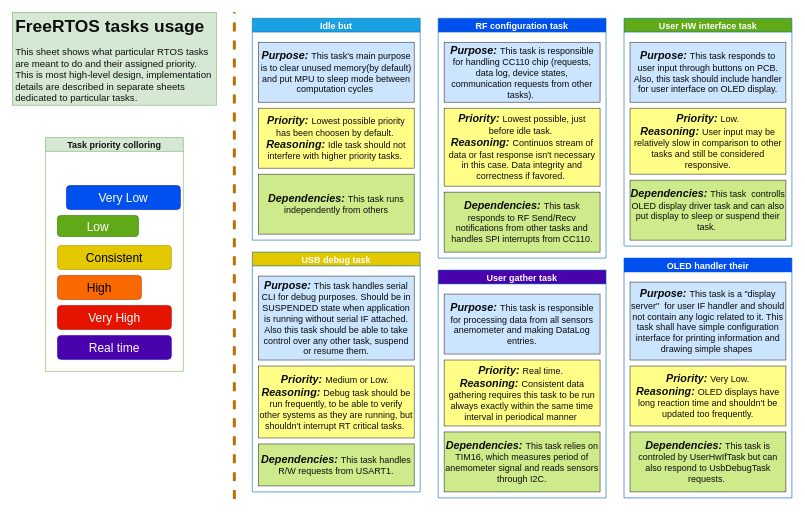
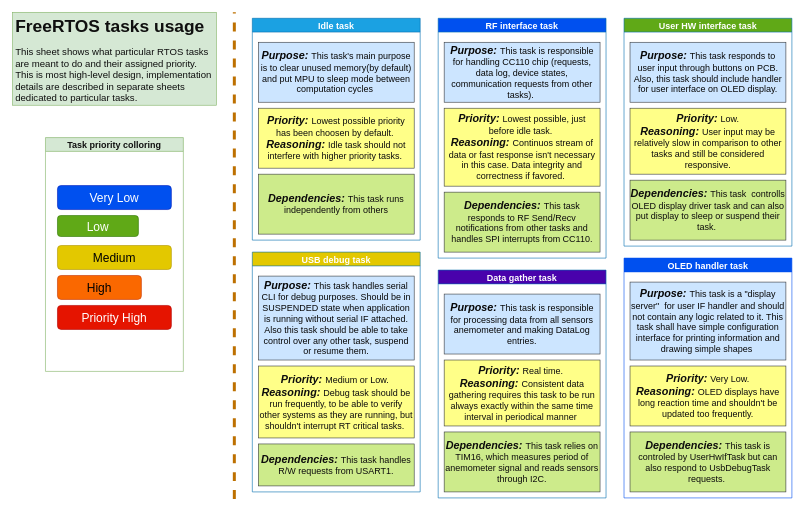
(336, 26) -> (336, 26)
(522, 26) -> (522, 26)
(123, 198) -> (114, 198)
(114, 258) -> (114, 258)
(708, 266) -> (708, 266)
(522, 278) -> (522, 278)
(114, 318) -> (114, 318)
(114, 348) -> none
